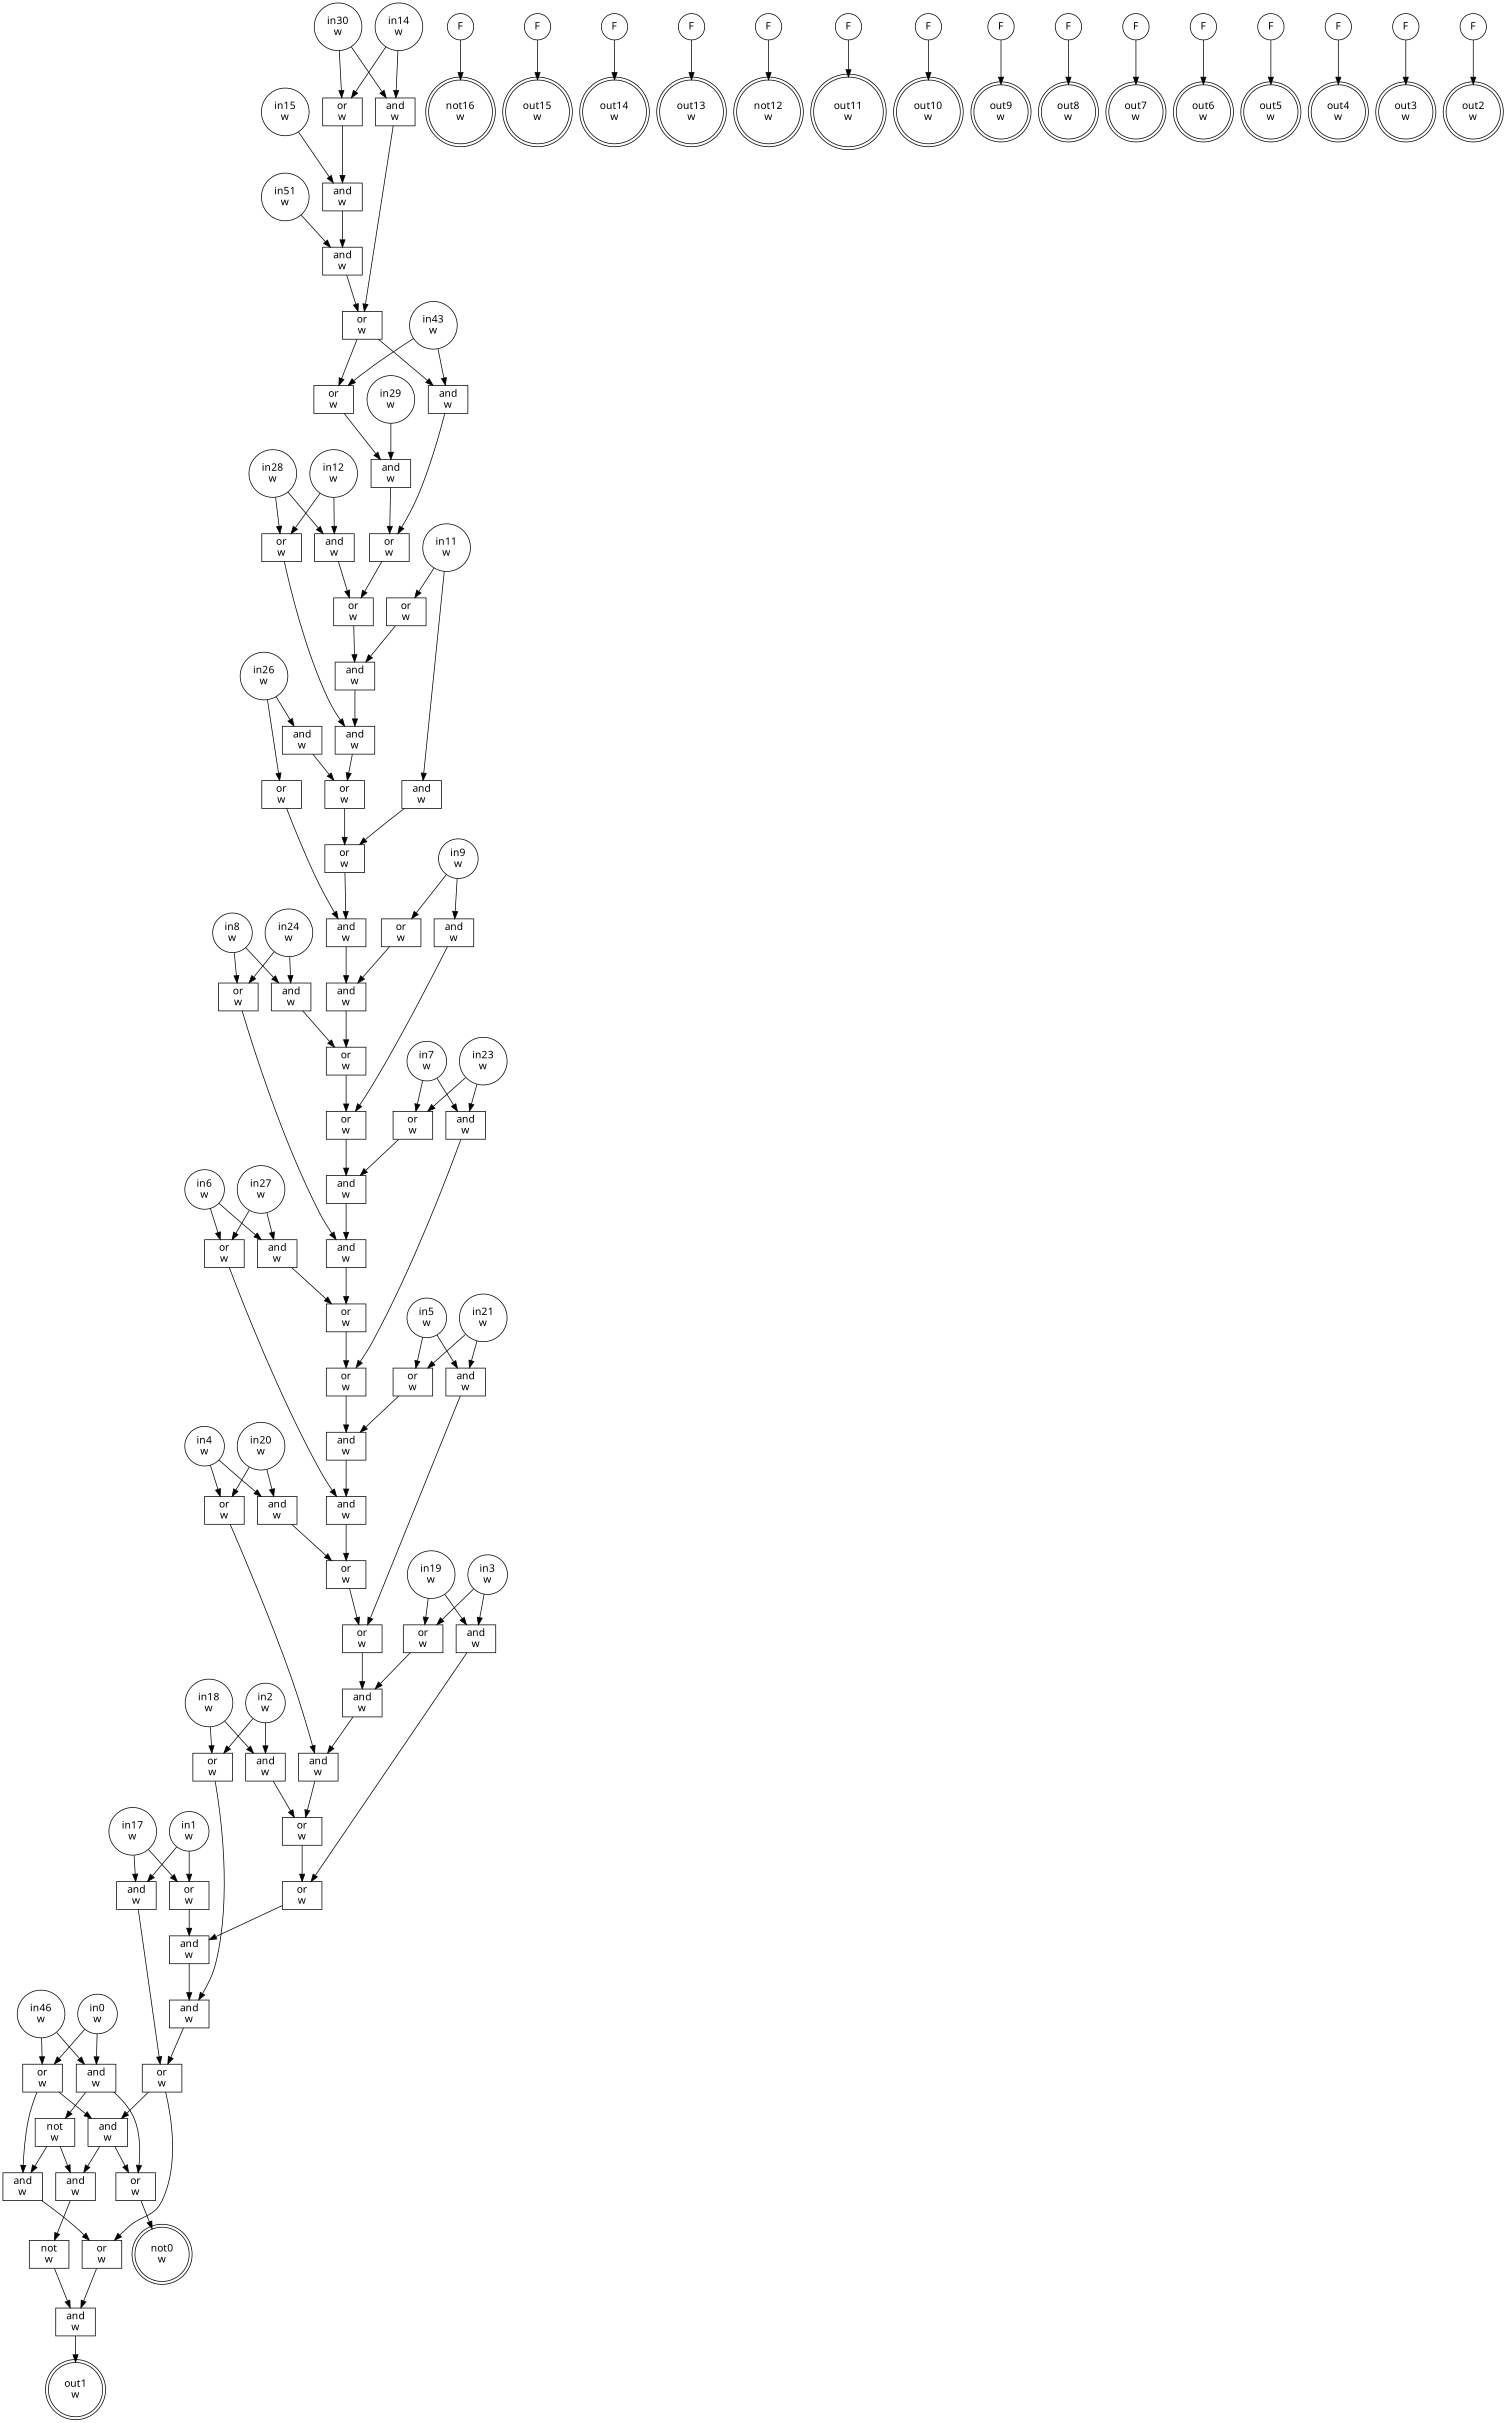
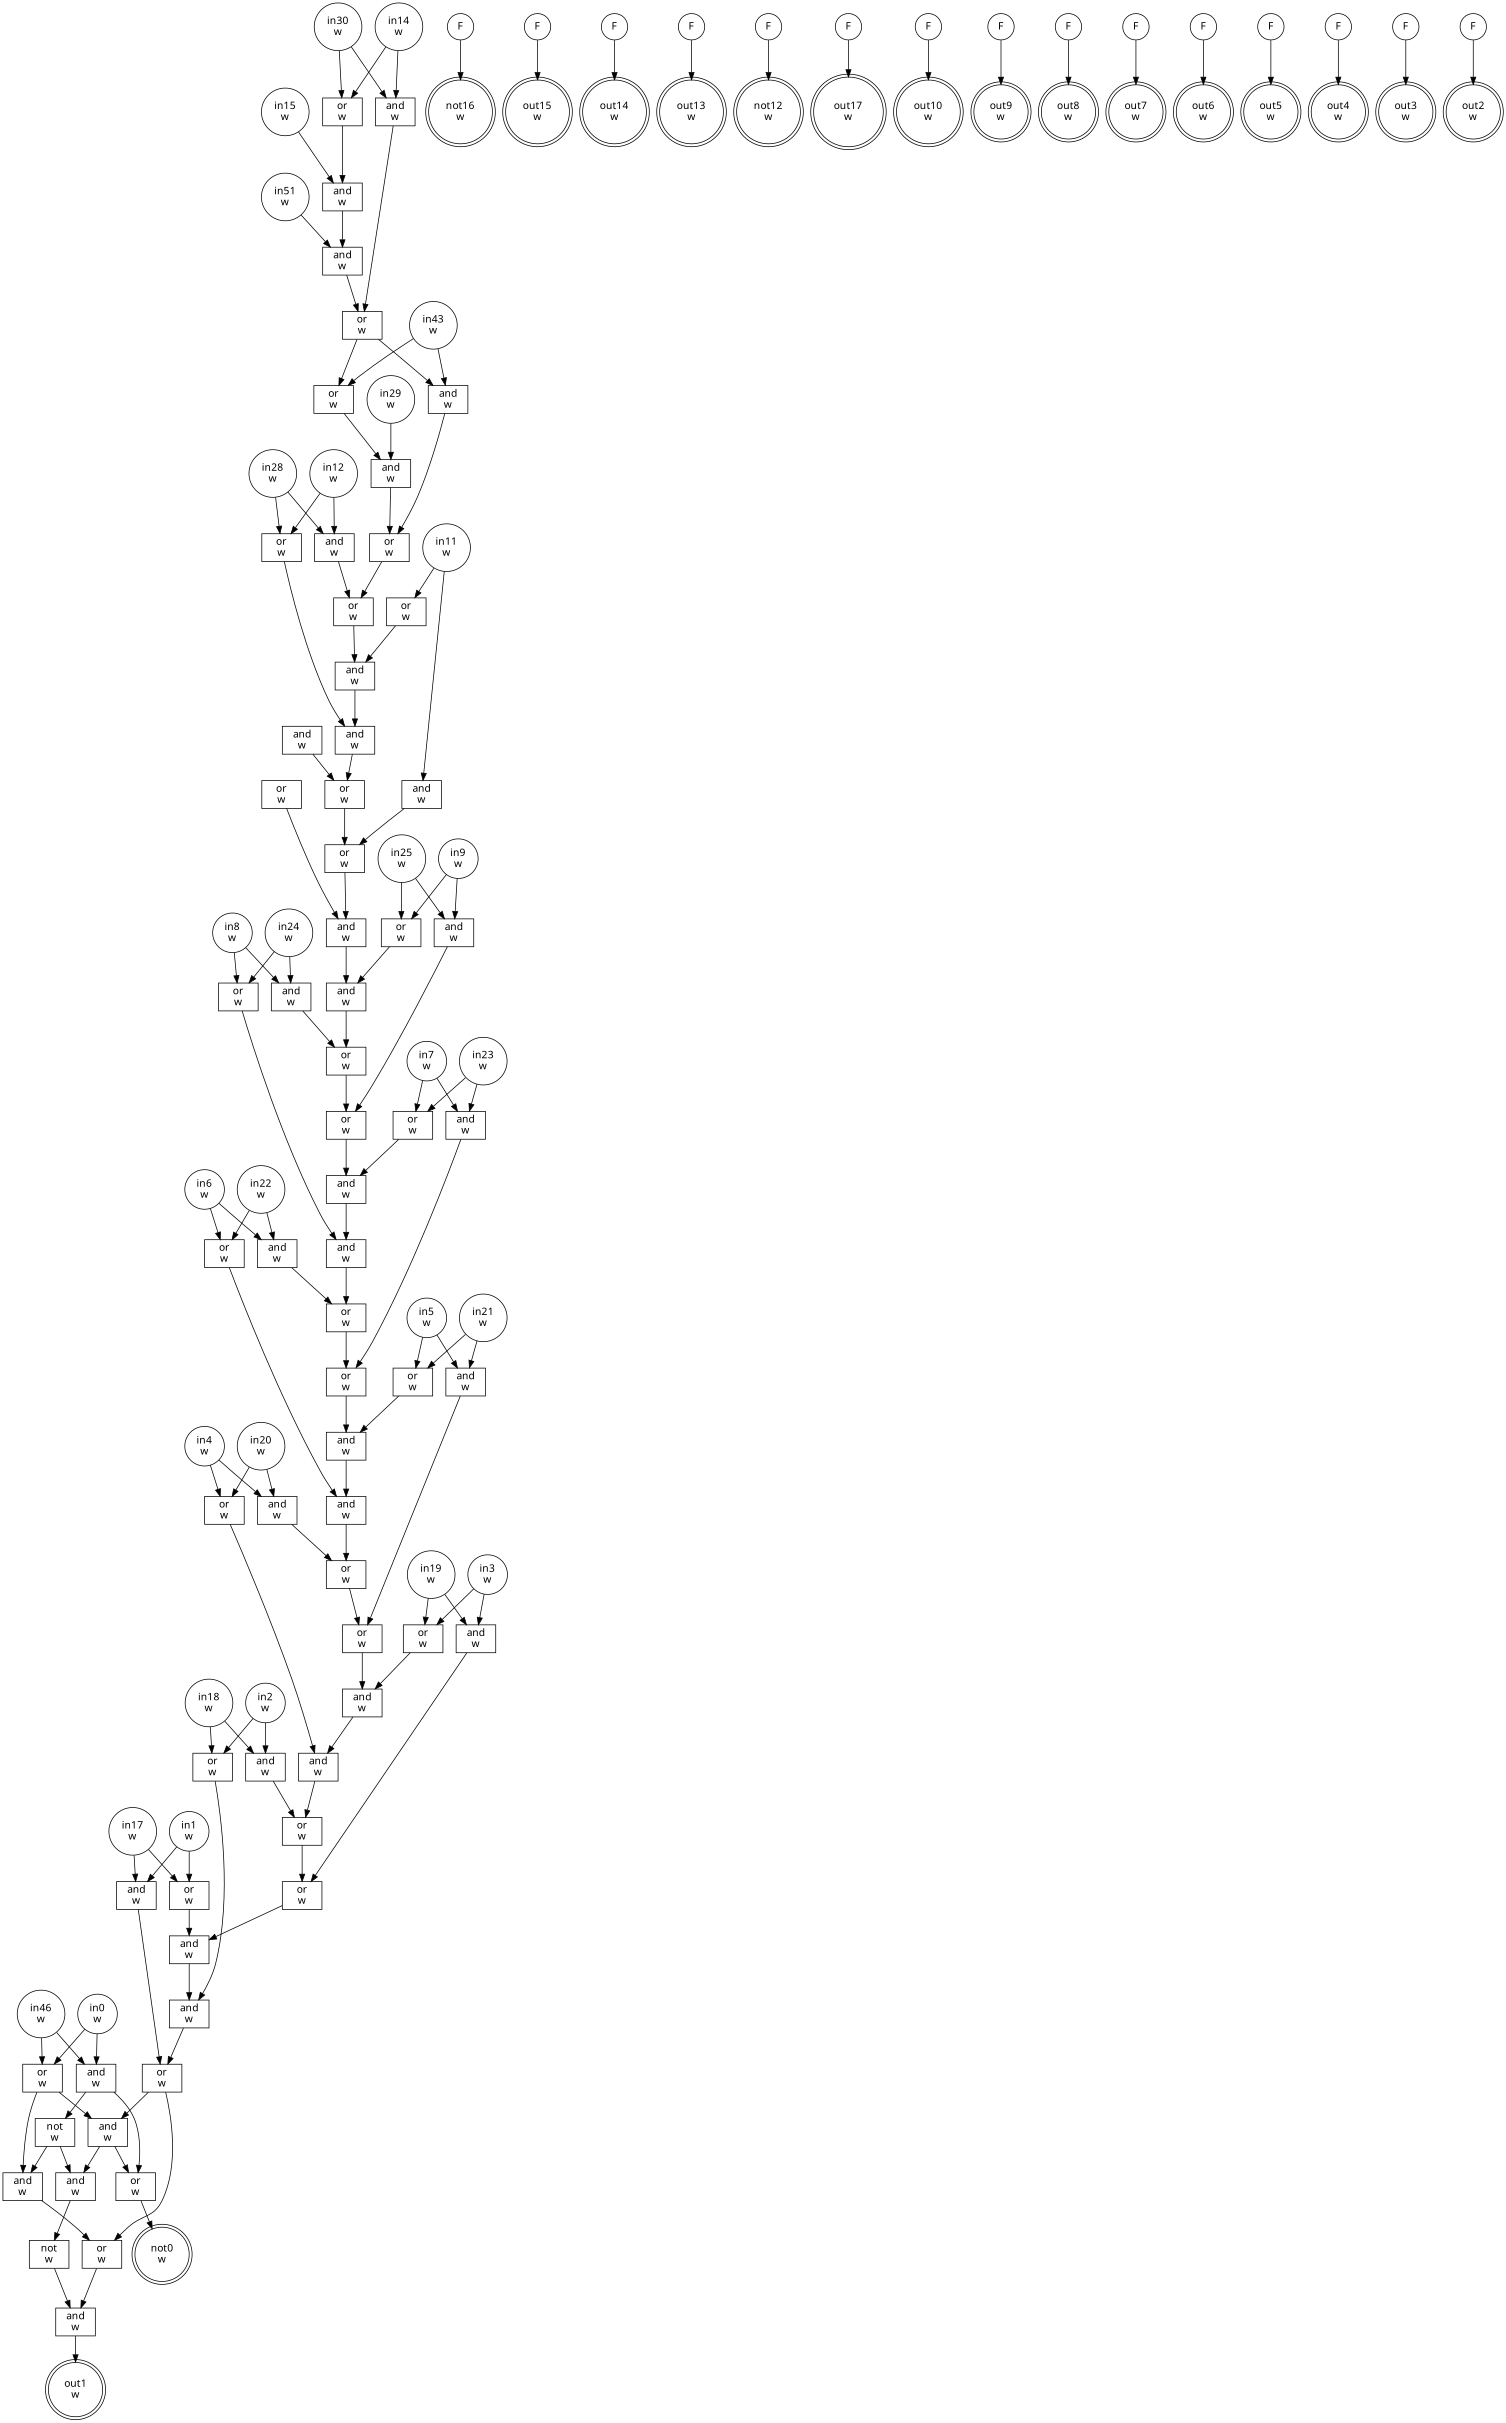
(848, 112) -> (848, 112)
(264, 676) -> none
none -> (402, 859)
(261, 1189) -> (261, 1189)
